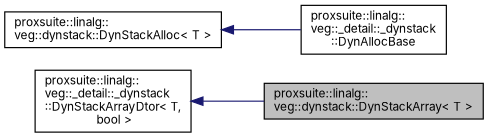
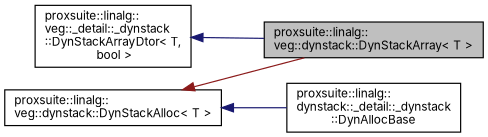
(374, 30) -> (374, 108)
none -> (249, 72)
